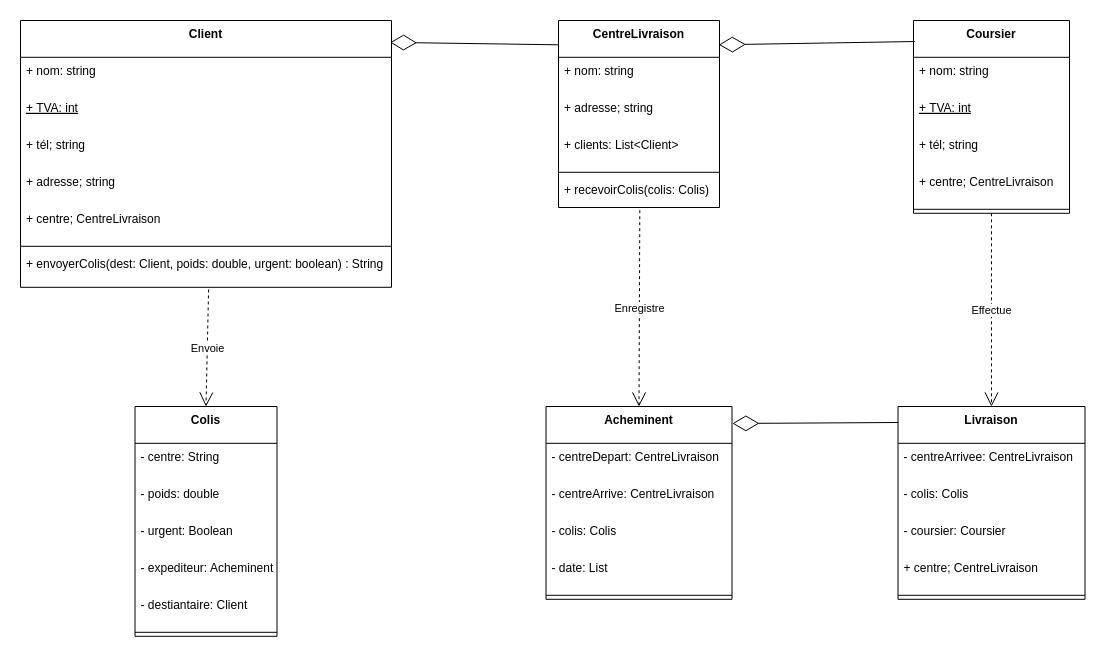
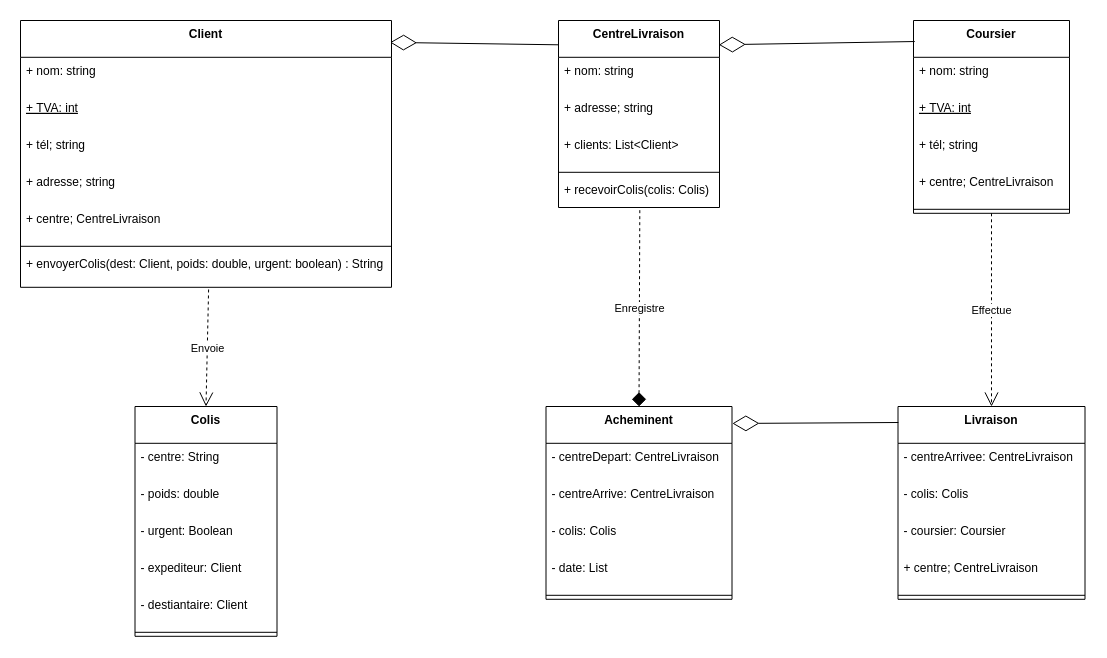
(639, 397) -> (639, 392)
(213, 568) -> (198, 568)
